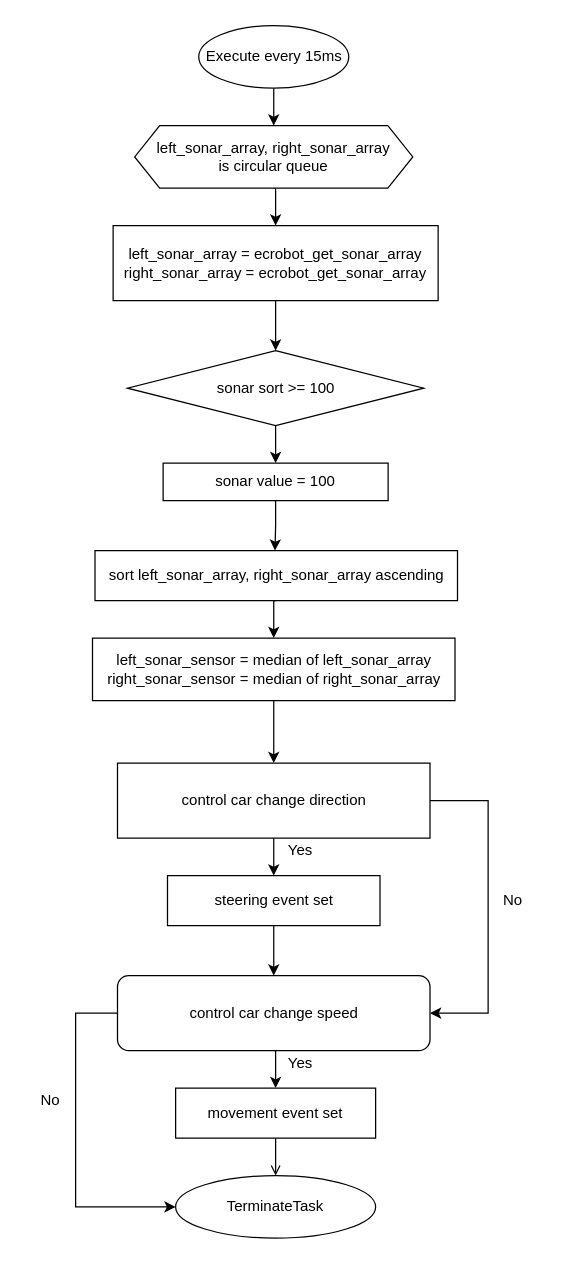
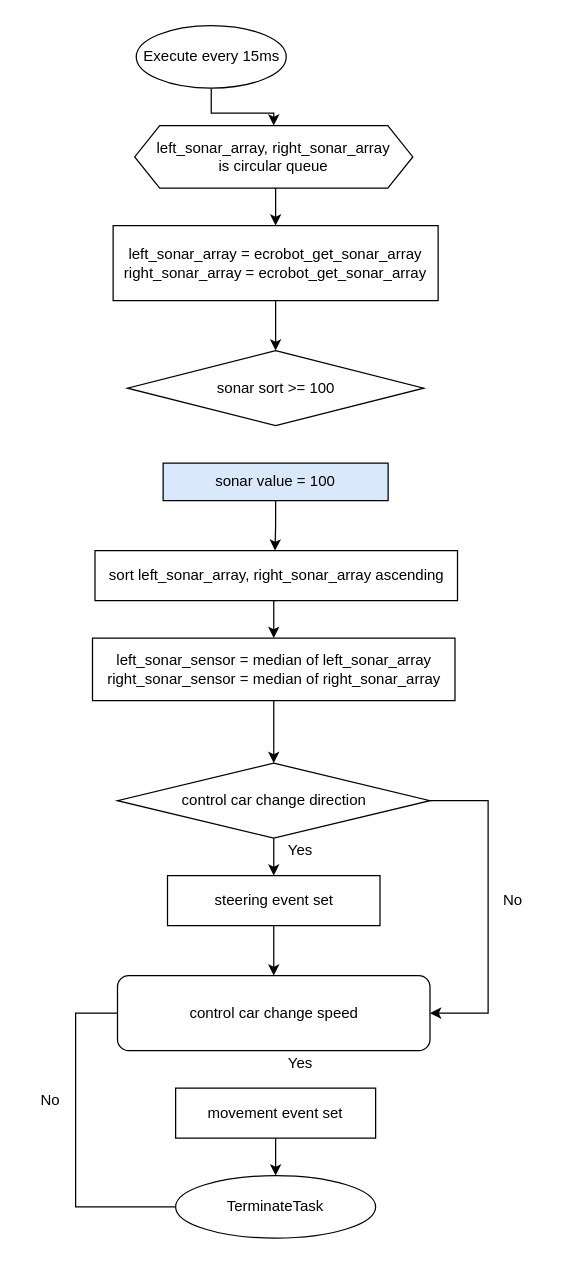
(274, 57) -> (211, 57)
(276, 440) -> none
(276, 482) -> (276, 482)
(274, 801) -> (274, 801)
(276, 1065) -> none
(276, 1167) -> (276, 1165)
(166, 1207) -> (169, 1207)
